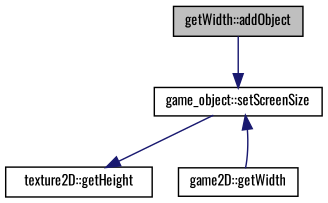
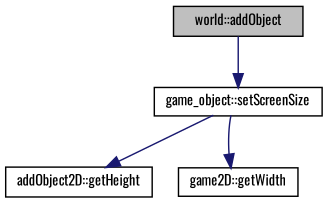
(238, 21) -> (238, 21)
(248, 149) -> (229, 135)
(79, 182) -> (79, 182)
